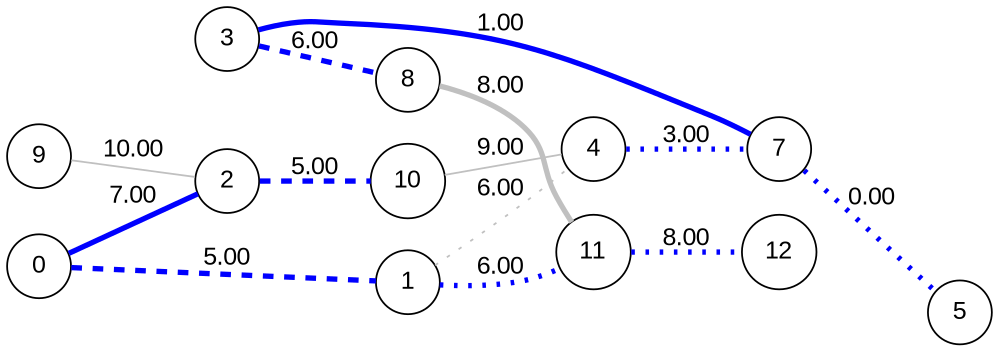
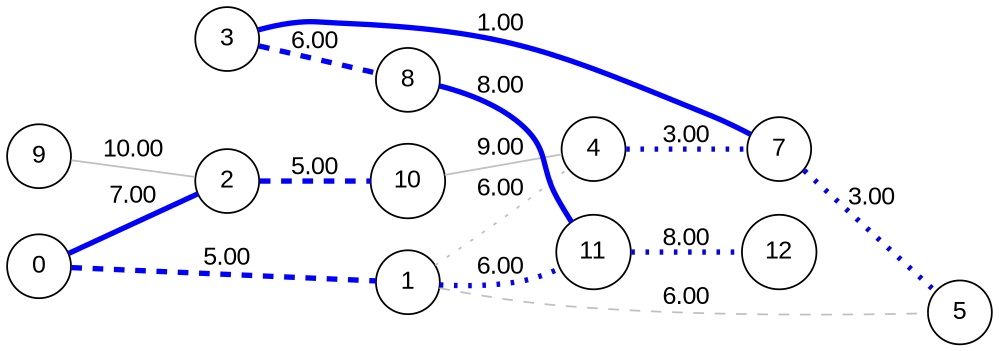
(528, 132) -> (528, 132)
(872, 198) -> (872, 198)
none -> (683, 312)
